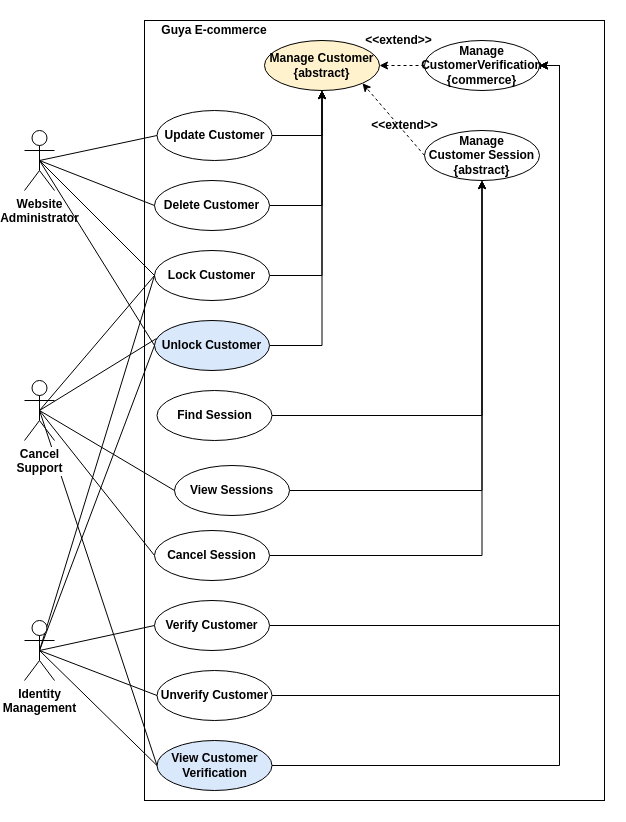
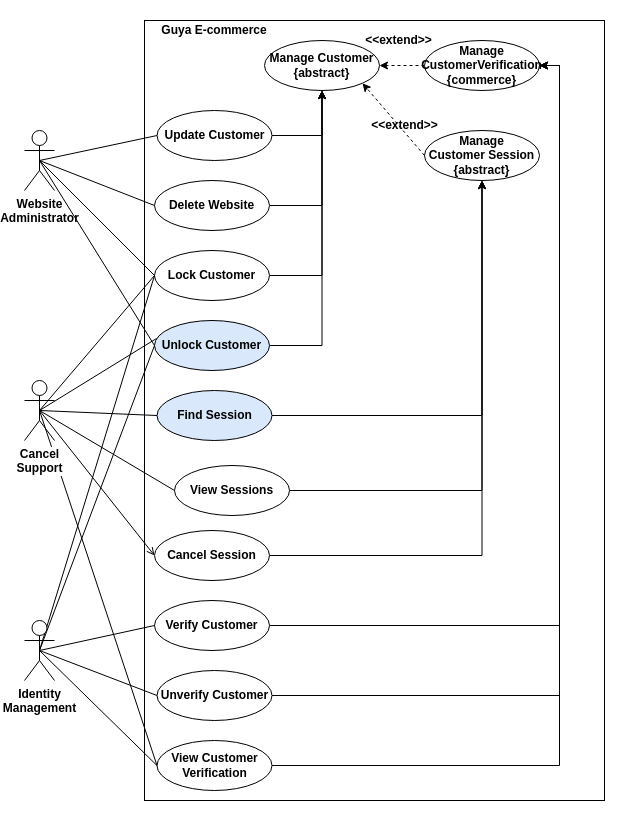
(322, 66) -> (322, 66)
(212, 206) -> (212, 206)
none -> (102, 413)
(215, 416) -> (215, 416)
(152, 552) -> (151, 551)
(215, 766) -> (215, 766)
